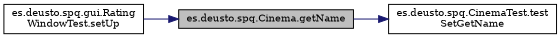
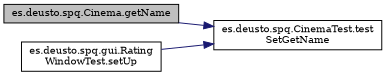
(156, 19) -> (183, 47)
